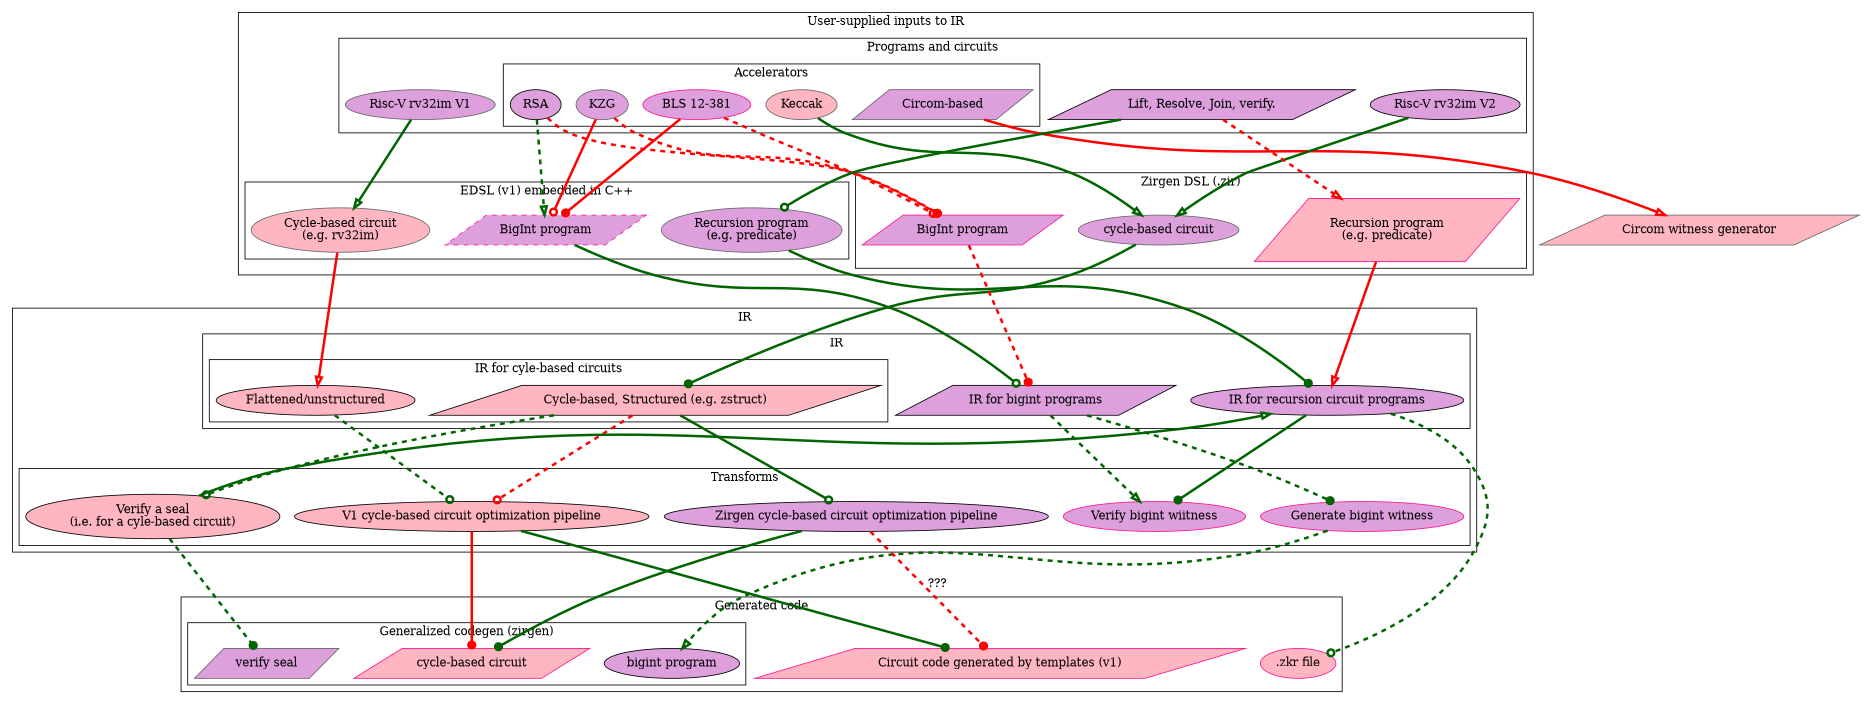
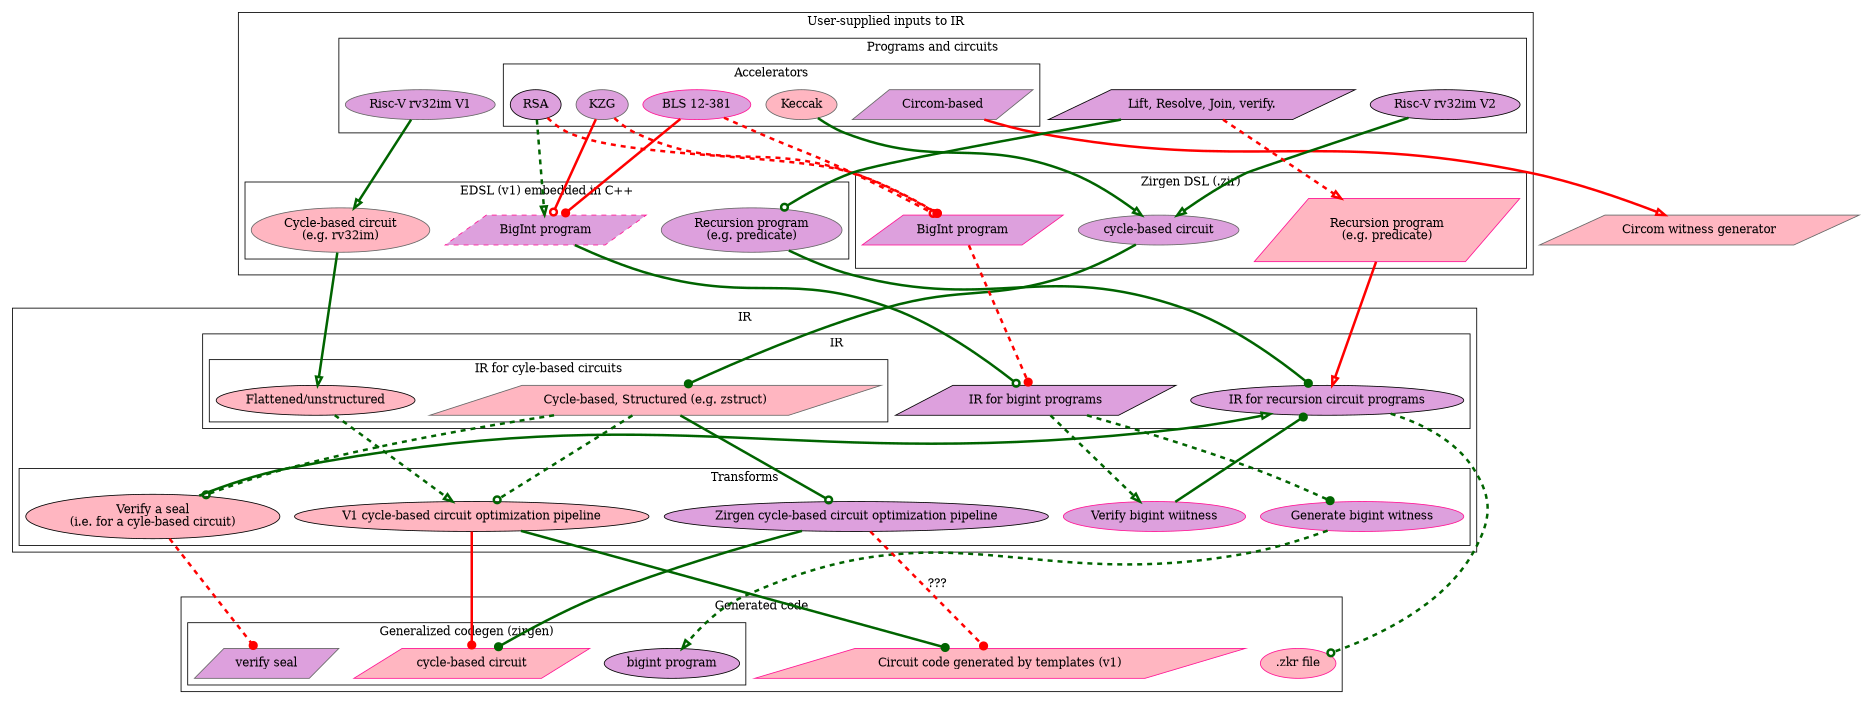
(328, 315) -> (328, 315)
(655, 400) -> (655, 400)
(566, 457) -> (566, 457)
(1244, 457) -> (1241, 458)
(394, 458) -> (393, 458)
(210, 591) -> (210, 591)
